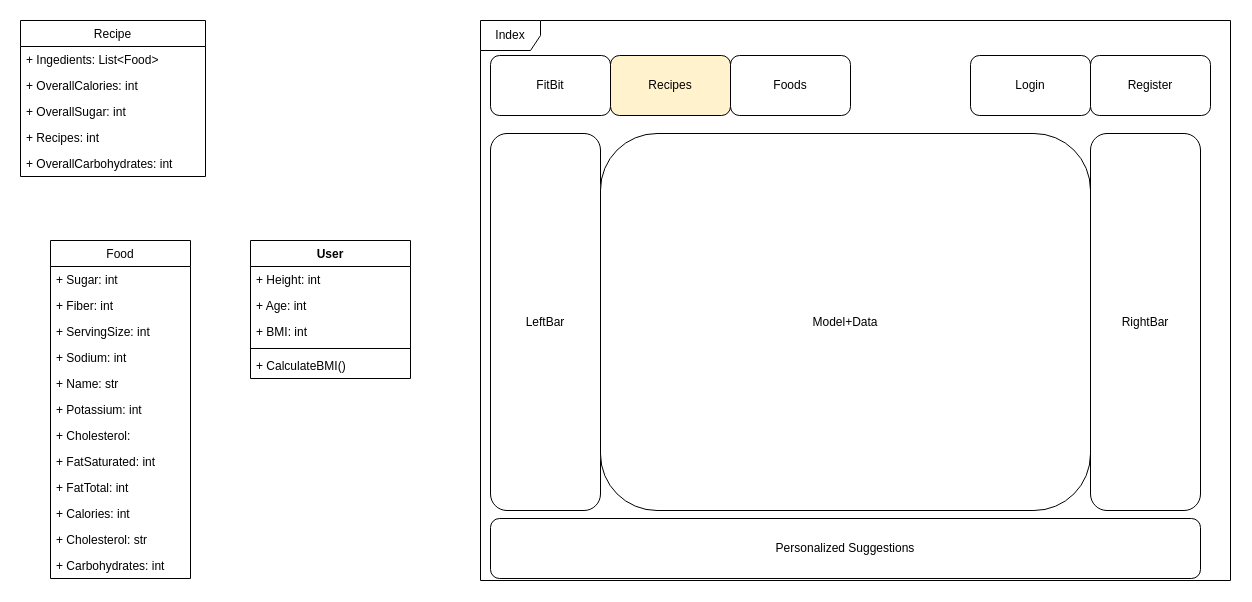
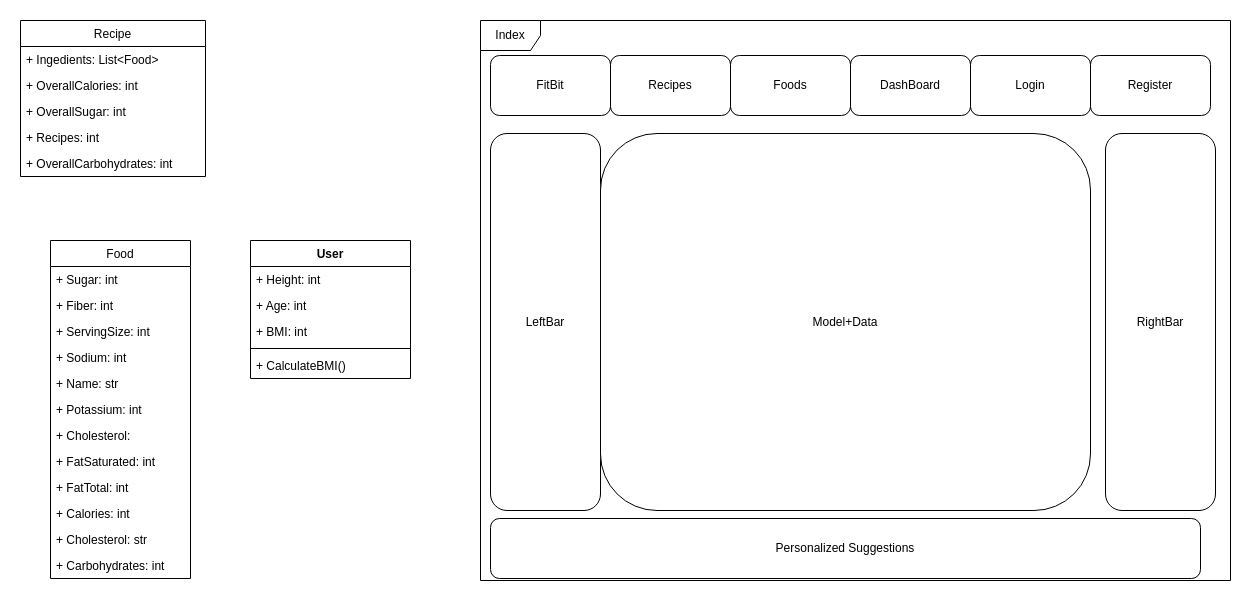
(671, 86) -> (671, 86)
none -> (911, 86)
(1146, 322) -> (1161, 322)
